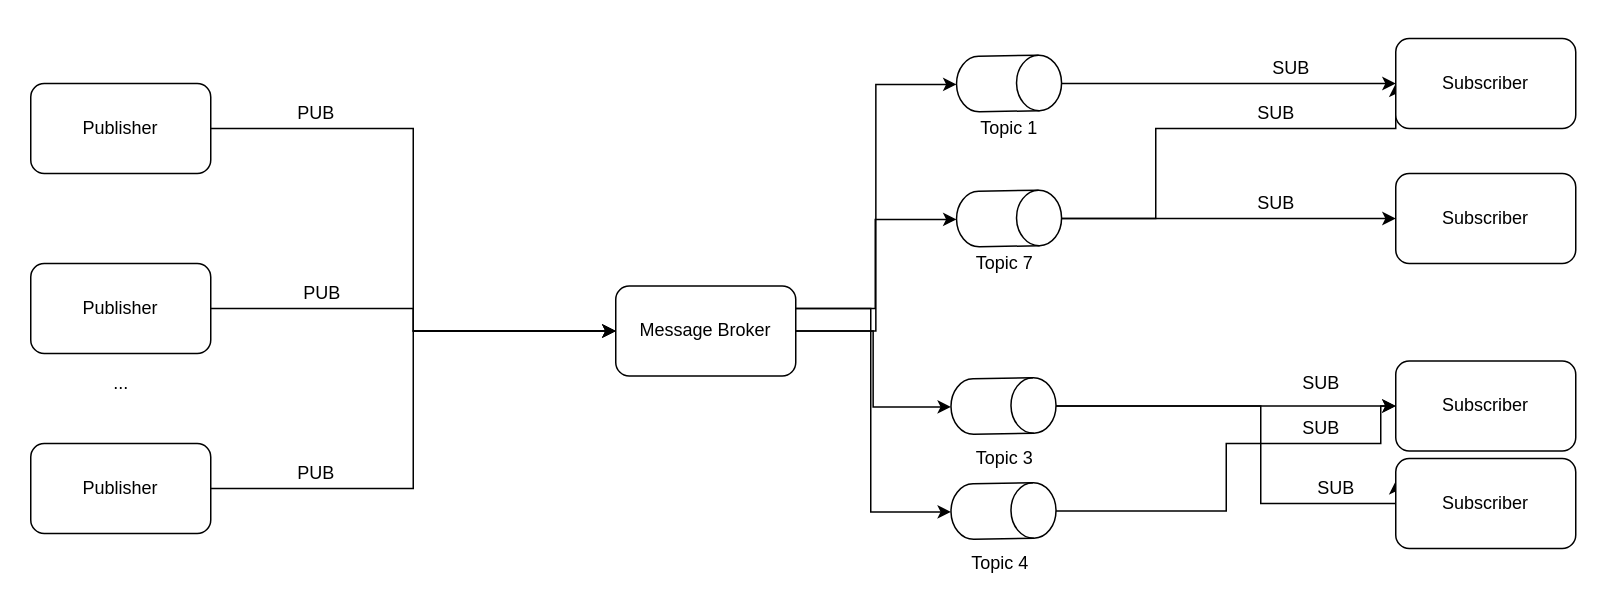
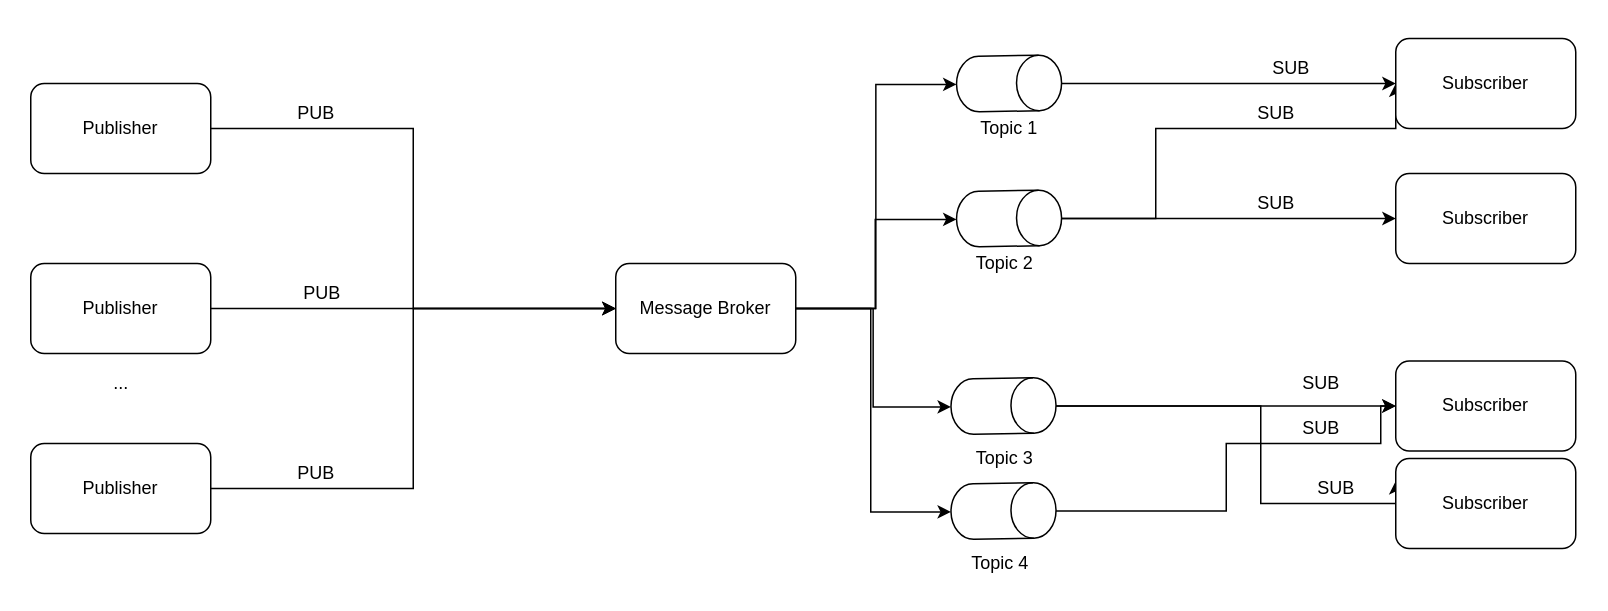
(1005, 263) -> (1005, 263)
(706, 331) -> (706, 308)
